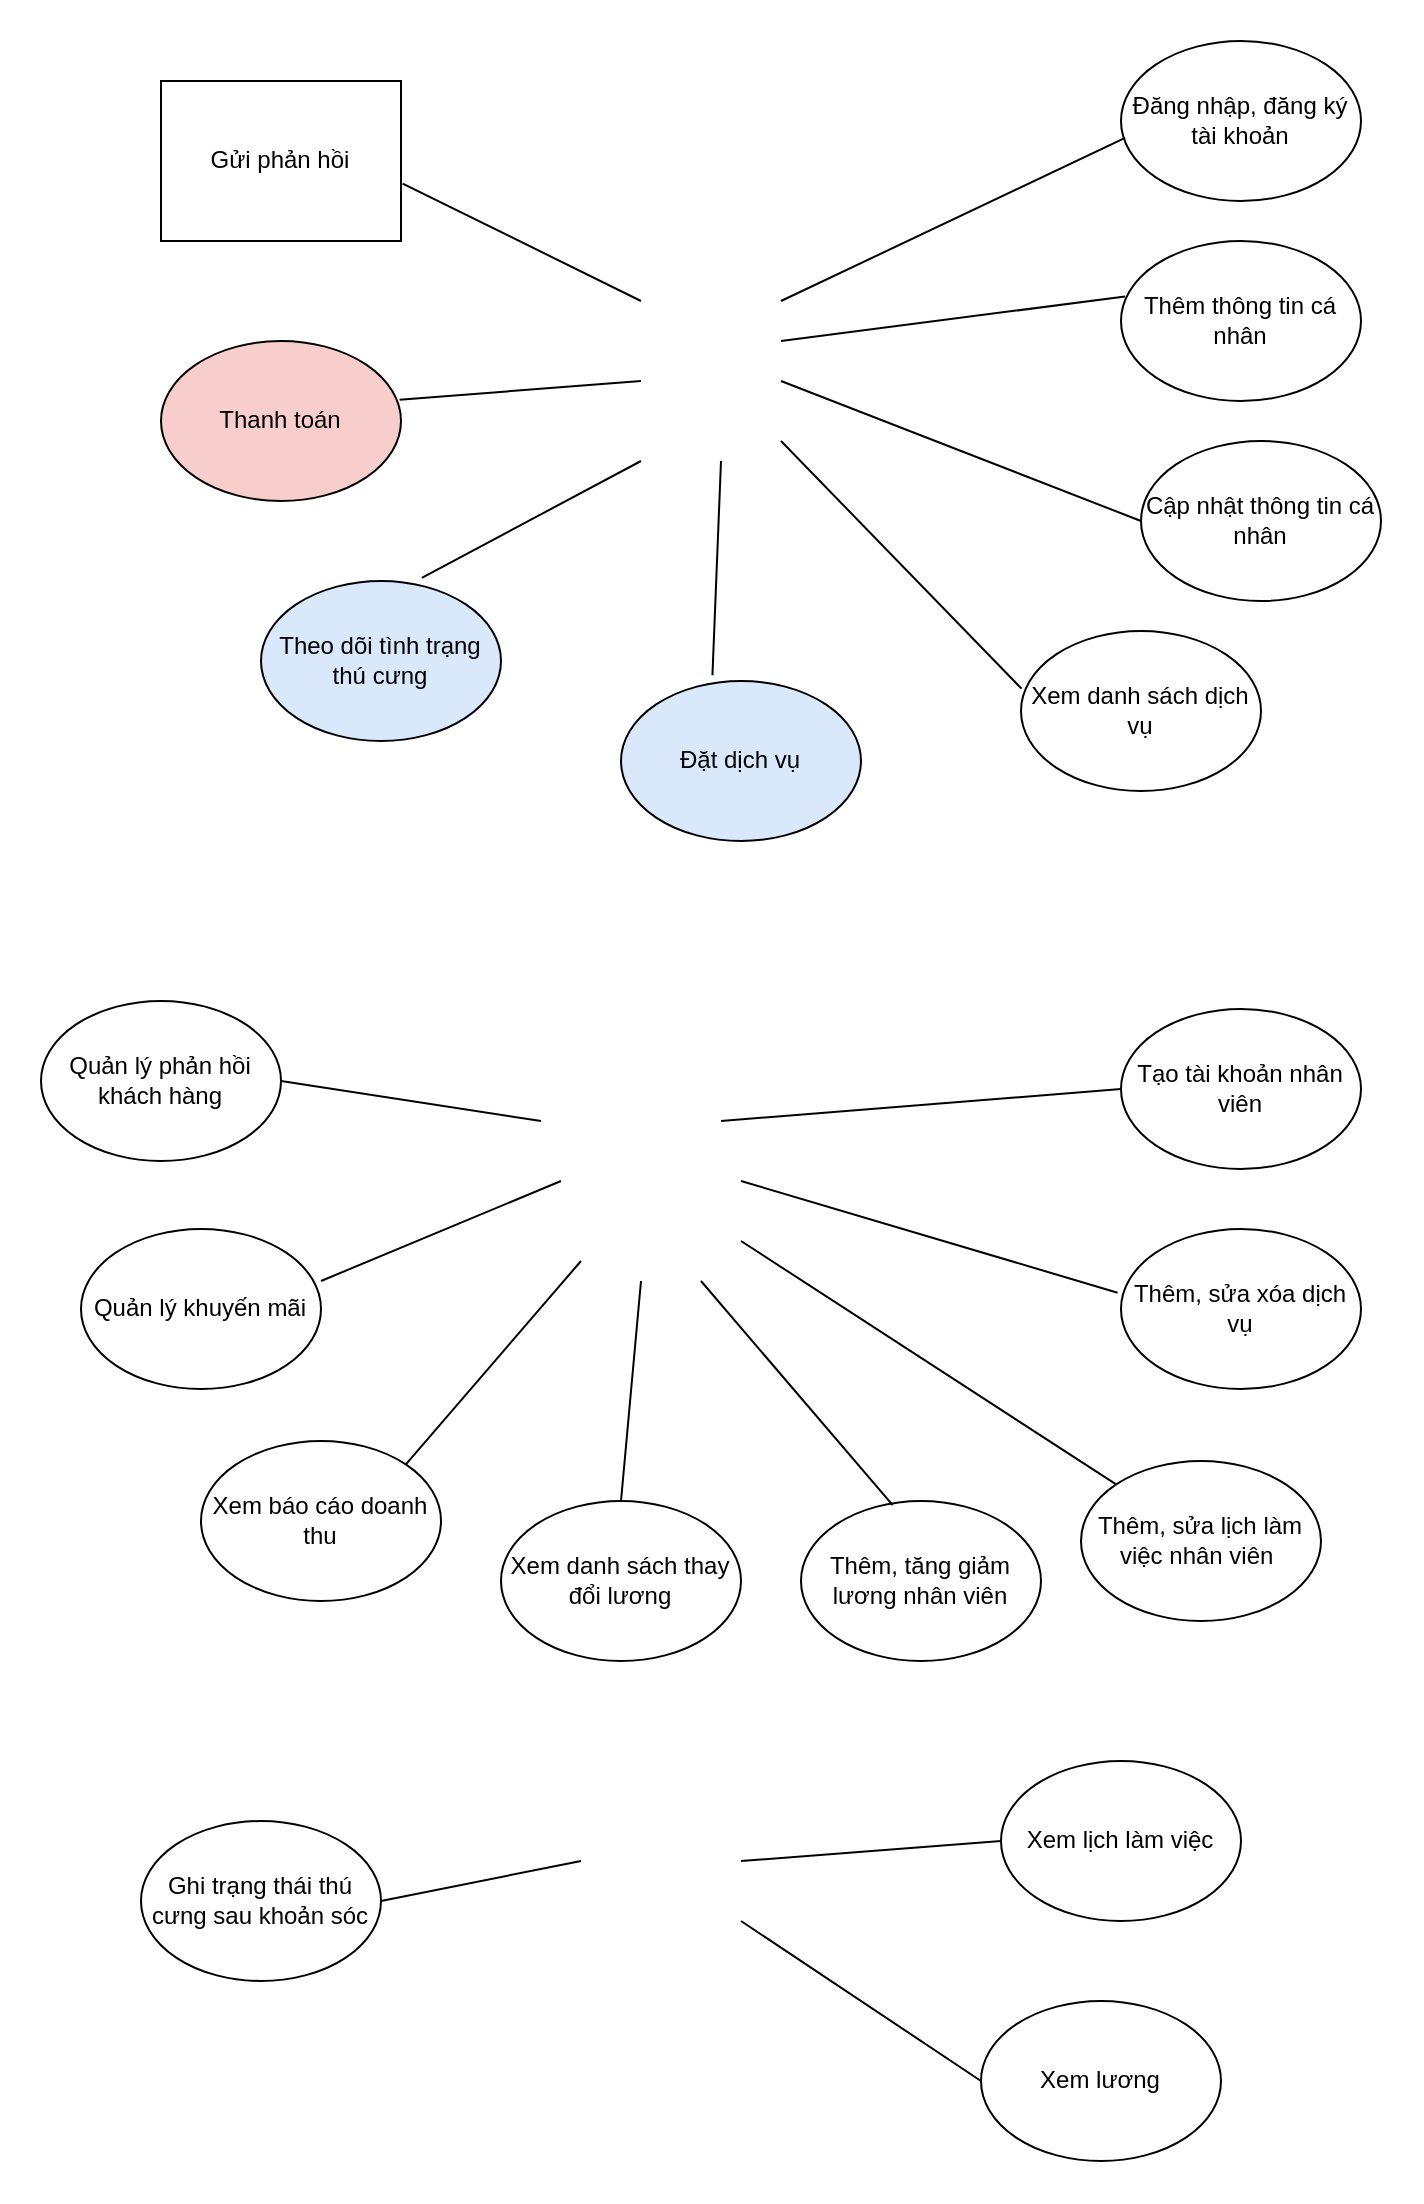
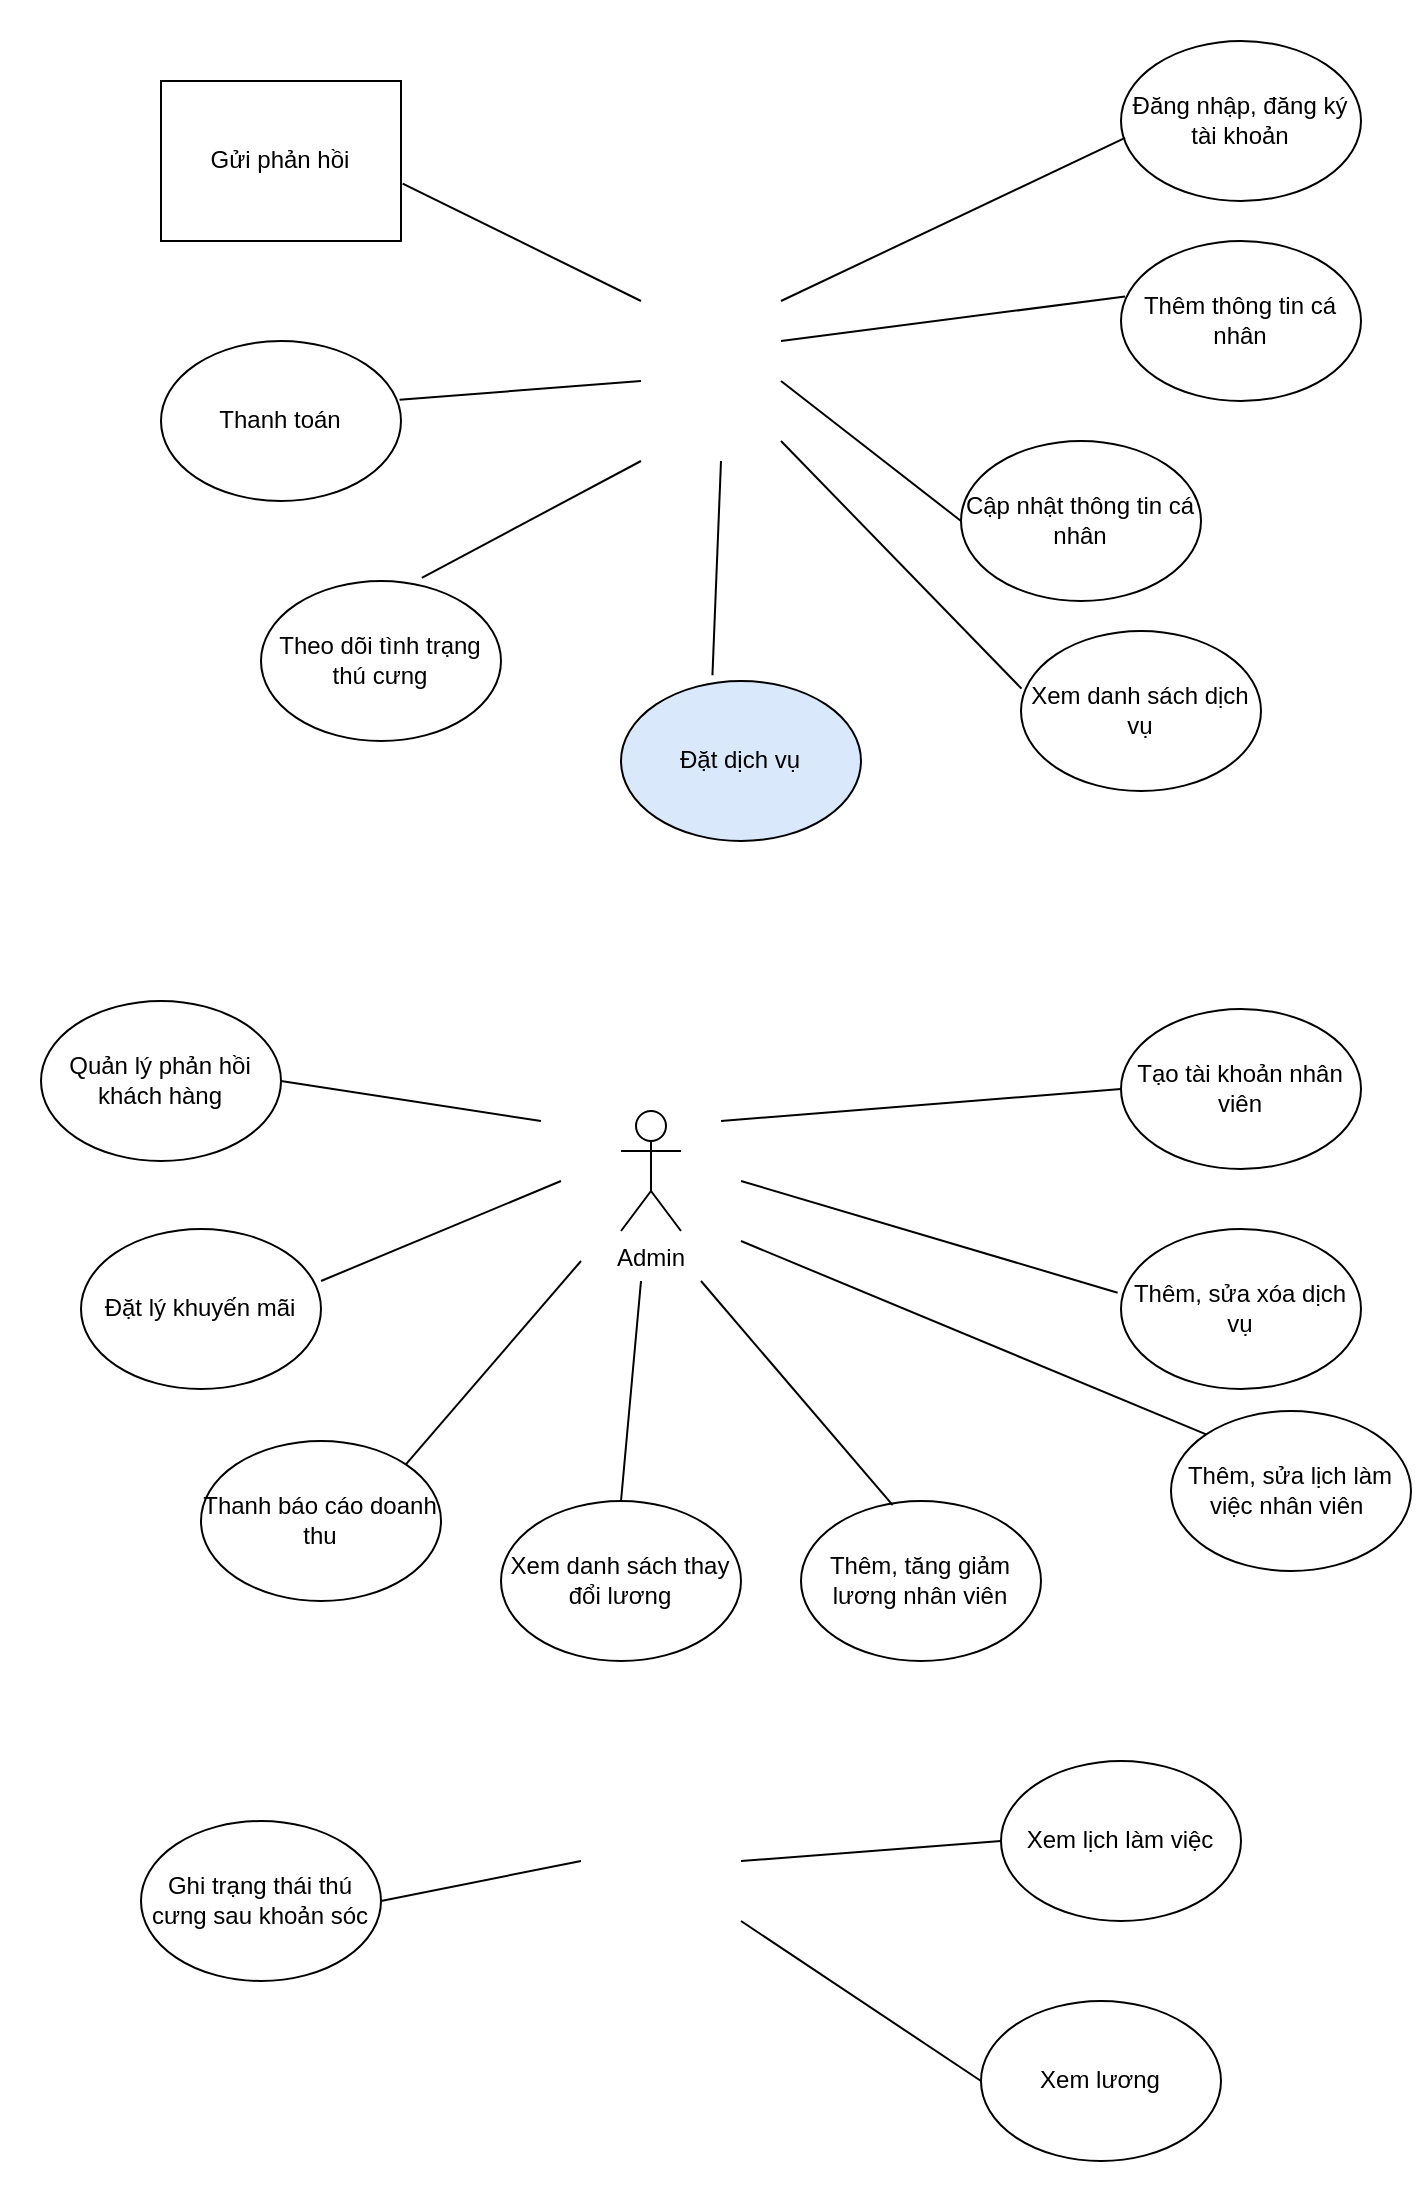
(281, 421) -> (281, 421)
(1261, 521) -> (1081, 521)
(381, 661) -> (381, 661)
none -> (651, 1171)
(201, 1309) -> (201, 1309)
(321, 1521) -> (321, 1521)
(1201, 1541) -> (1291, 1491)
